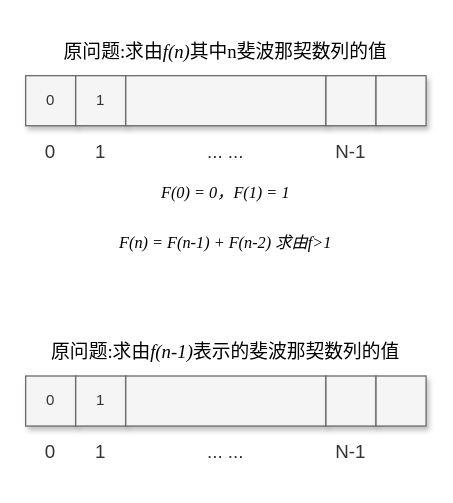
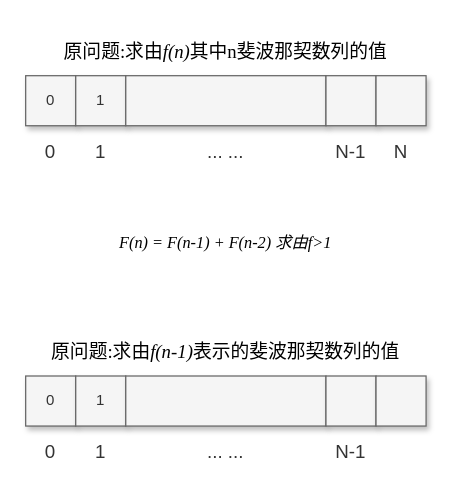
none -> (401, 151)
(226, 201) -> none
